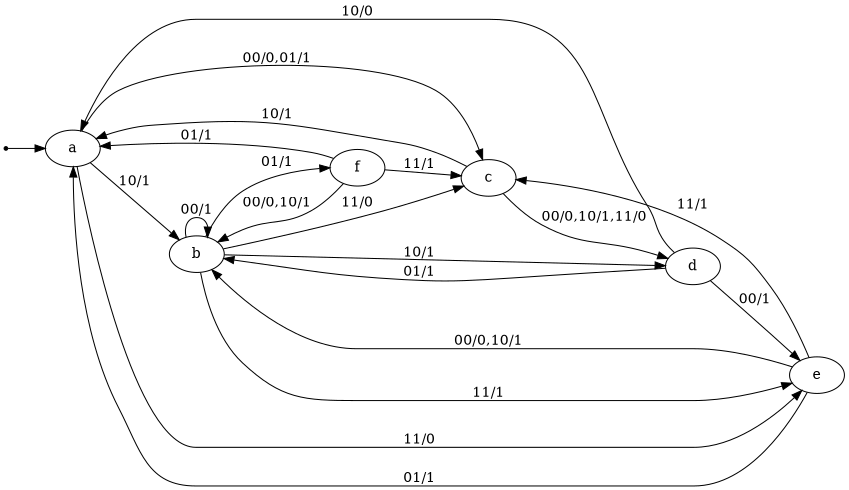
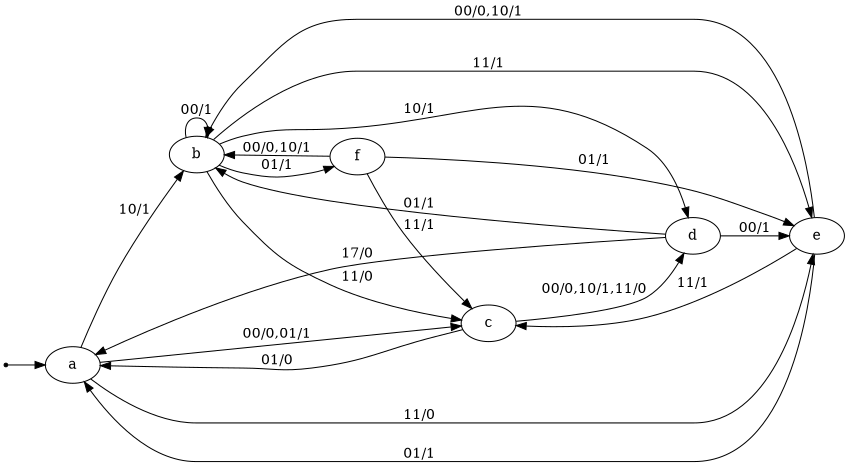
(357, 12) -> (357, 254)
(277, 114) -> (277, 360)
(223, 144) -> (588, 172)
